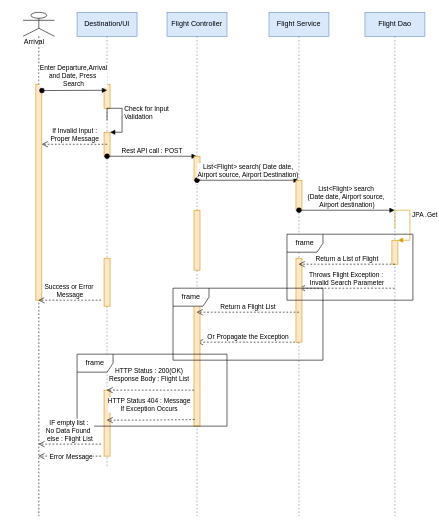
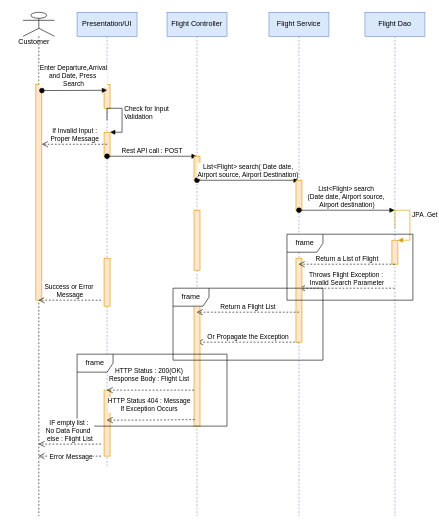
(107, 24) -> (107, 24)
(34, 42) -> (34, 42)
